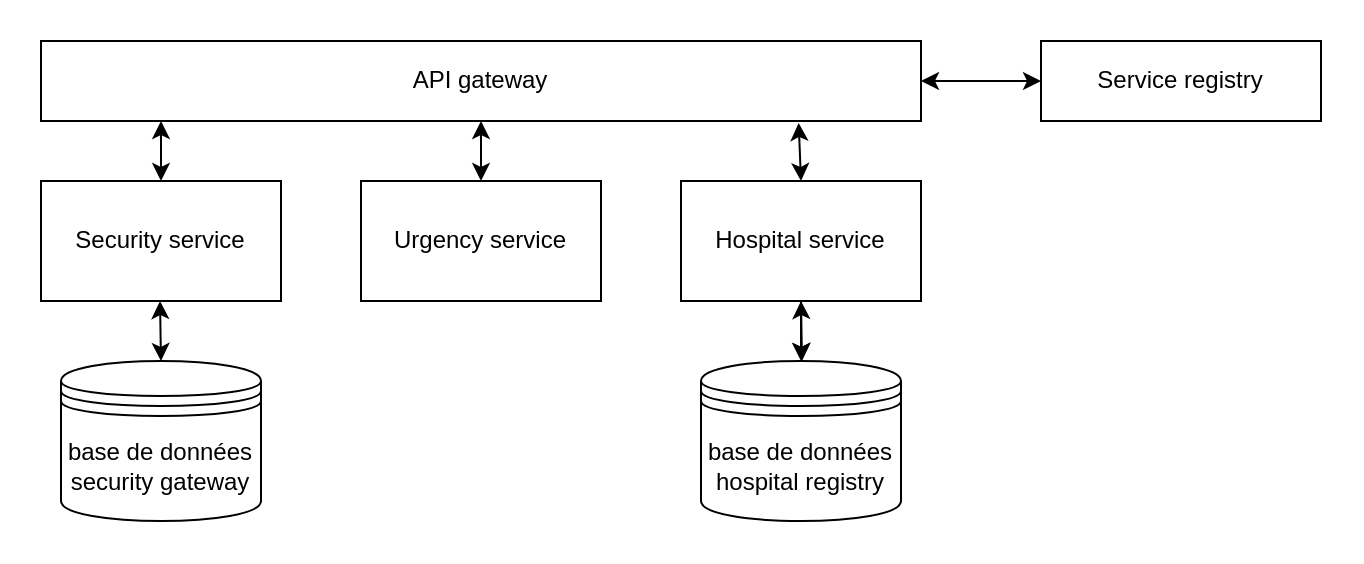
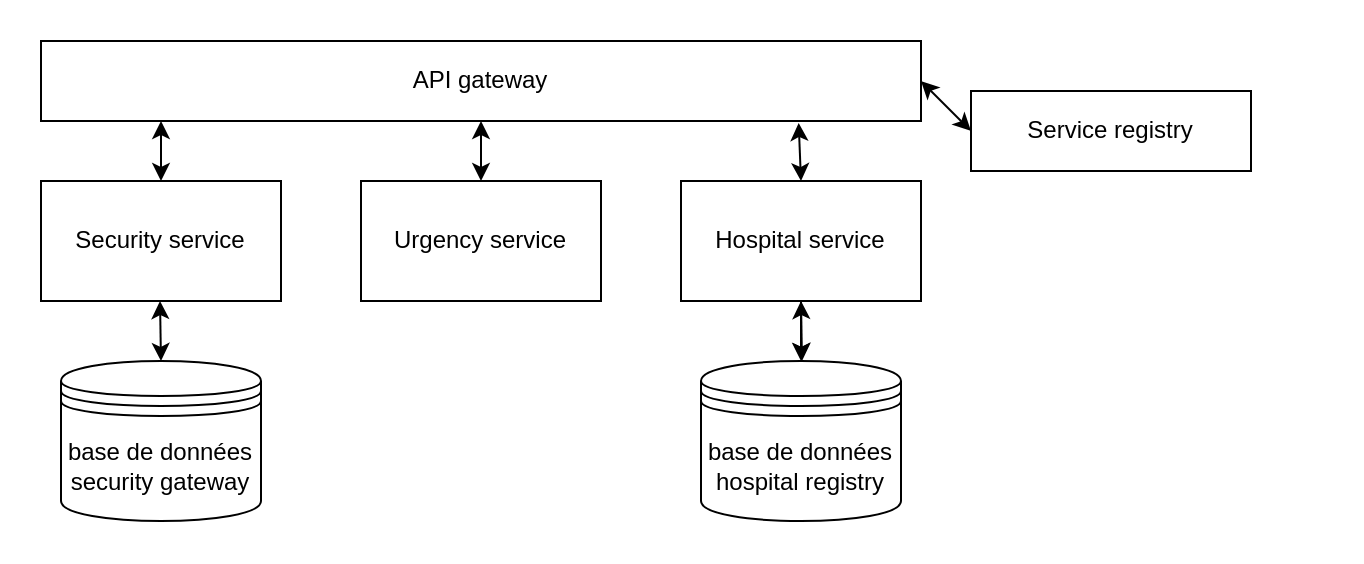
(1181, 81) -> (1111, 131)
